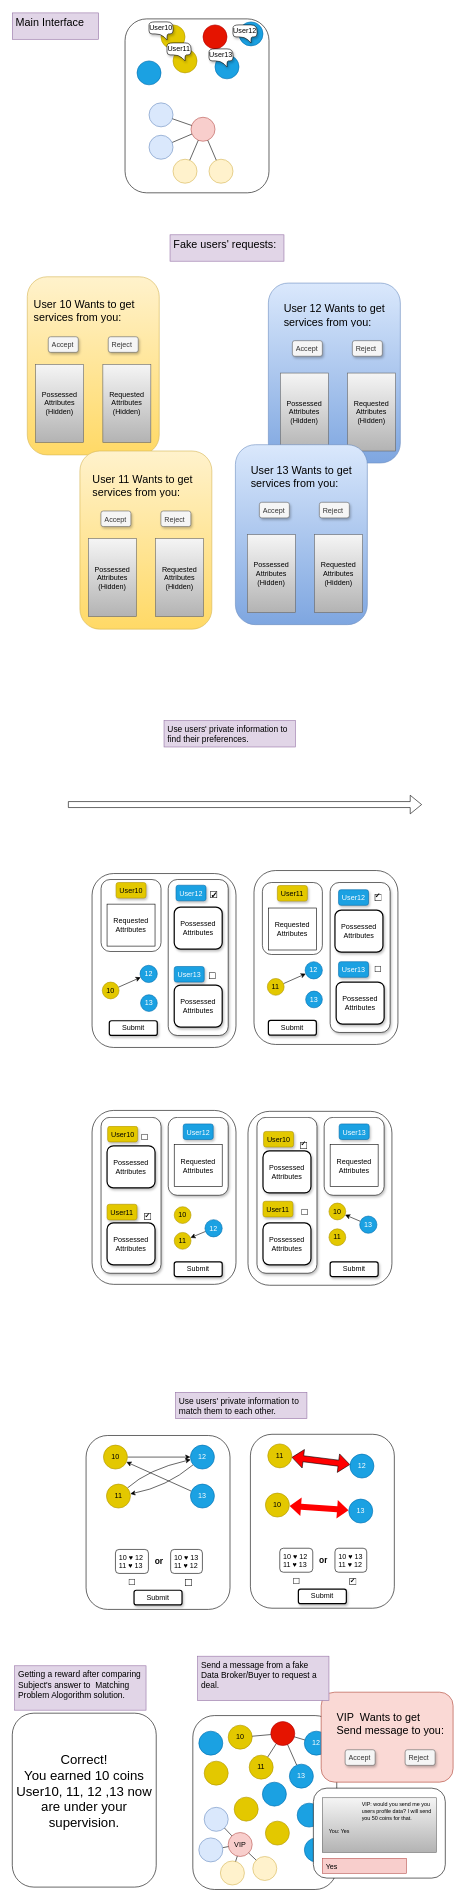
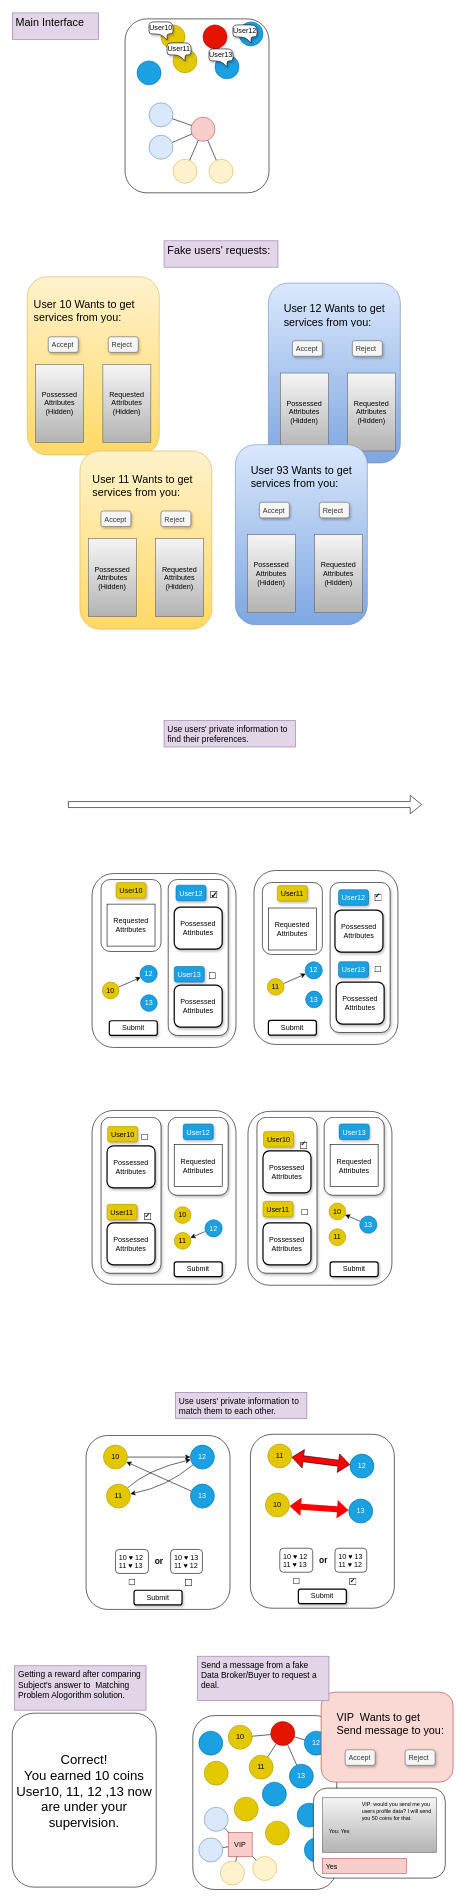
(227, 248) -> (221, 254)
(305, 473) -> (305, 473)
(240, 1845) -> (240, 1845)
